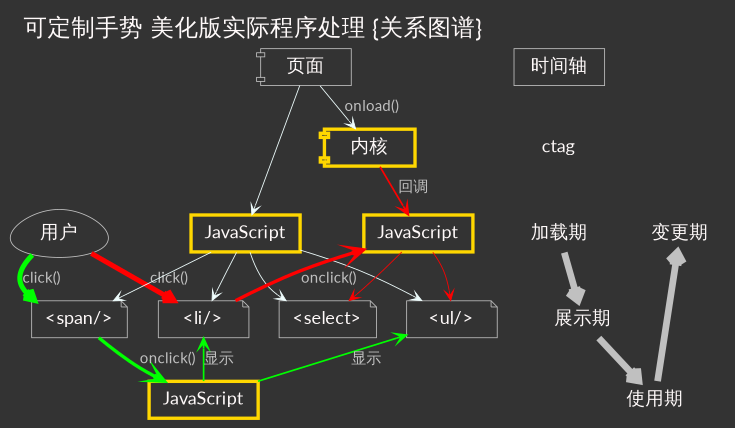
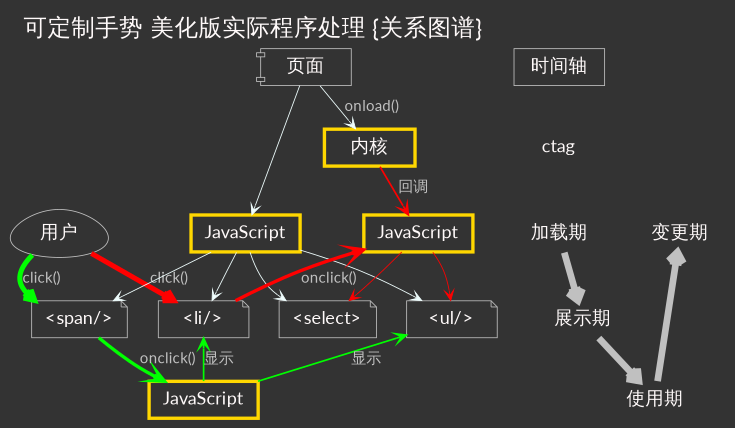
(370, 148) -> (370, 148)
